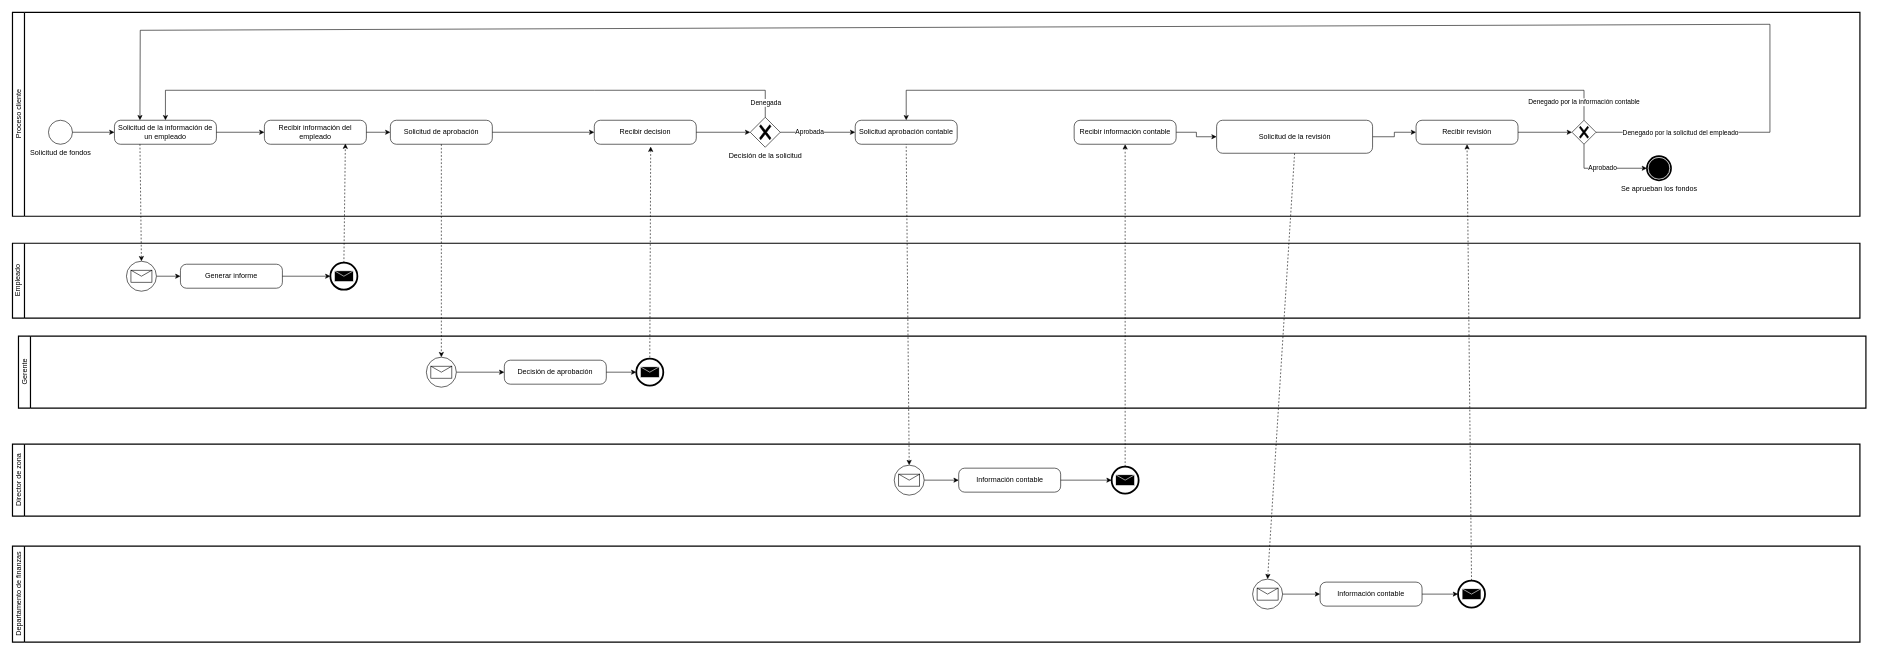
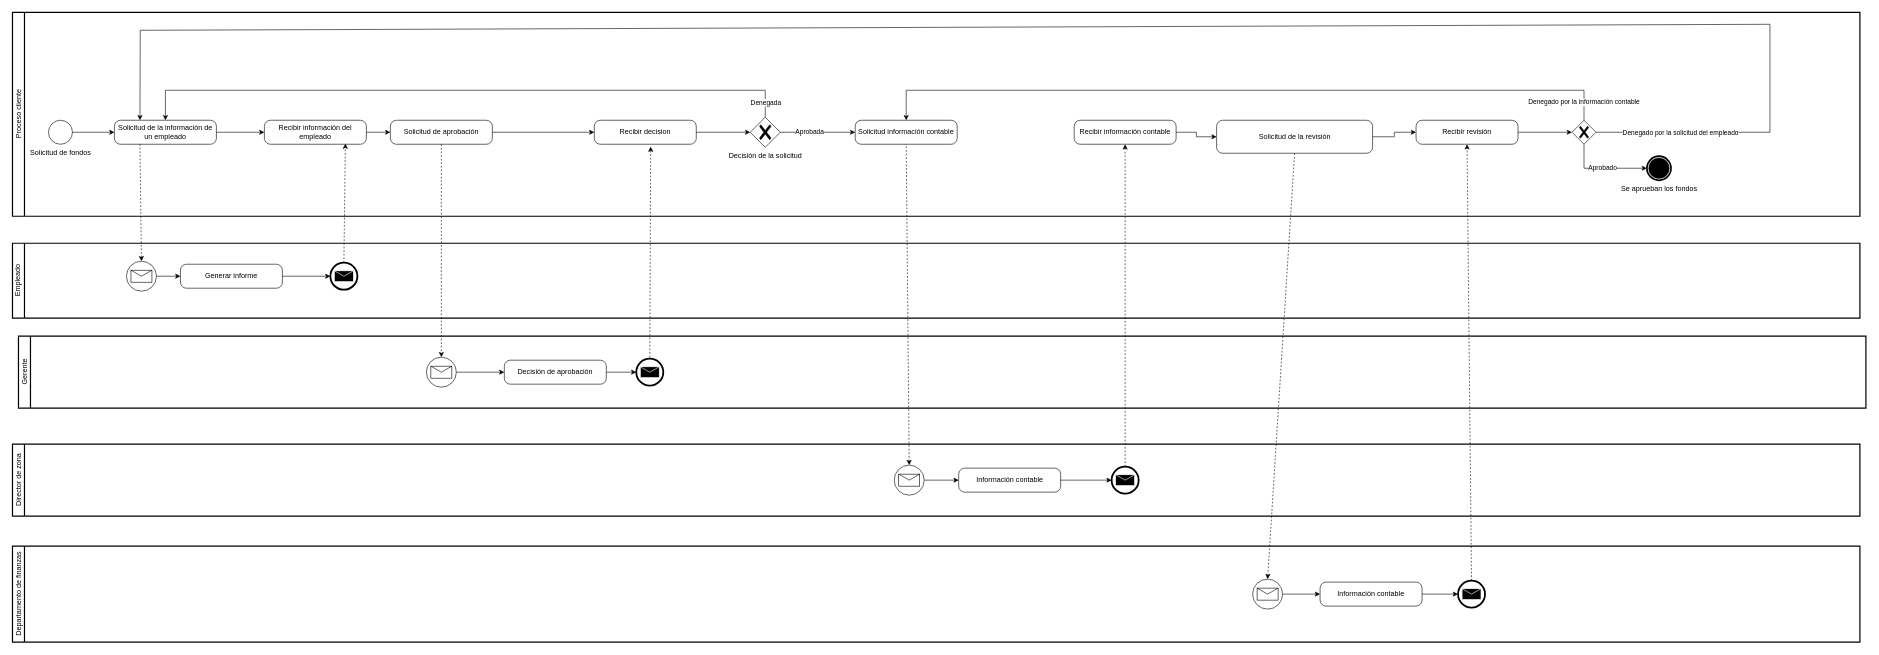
(906, 132) -> (906, 132)
